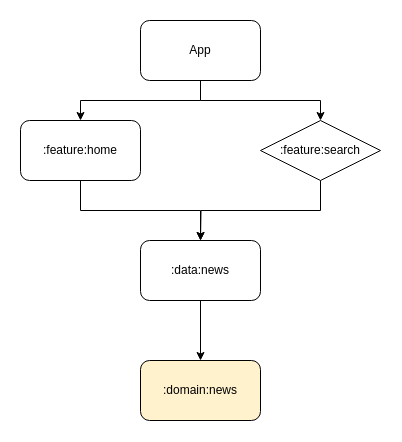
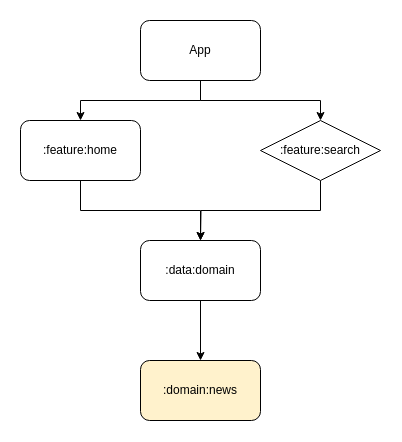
(201, 271) -> (201, 271)
